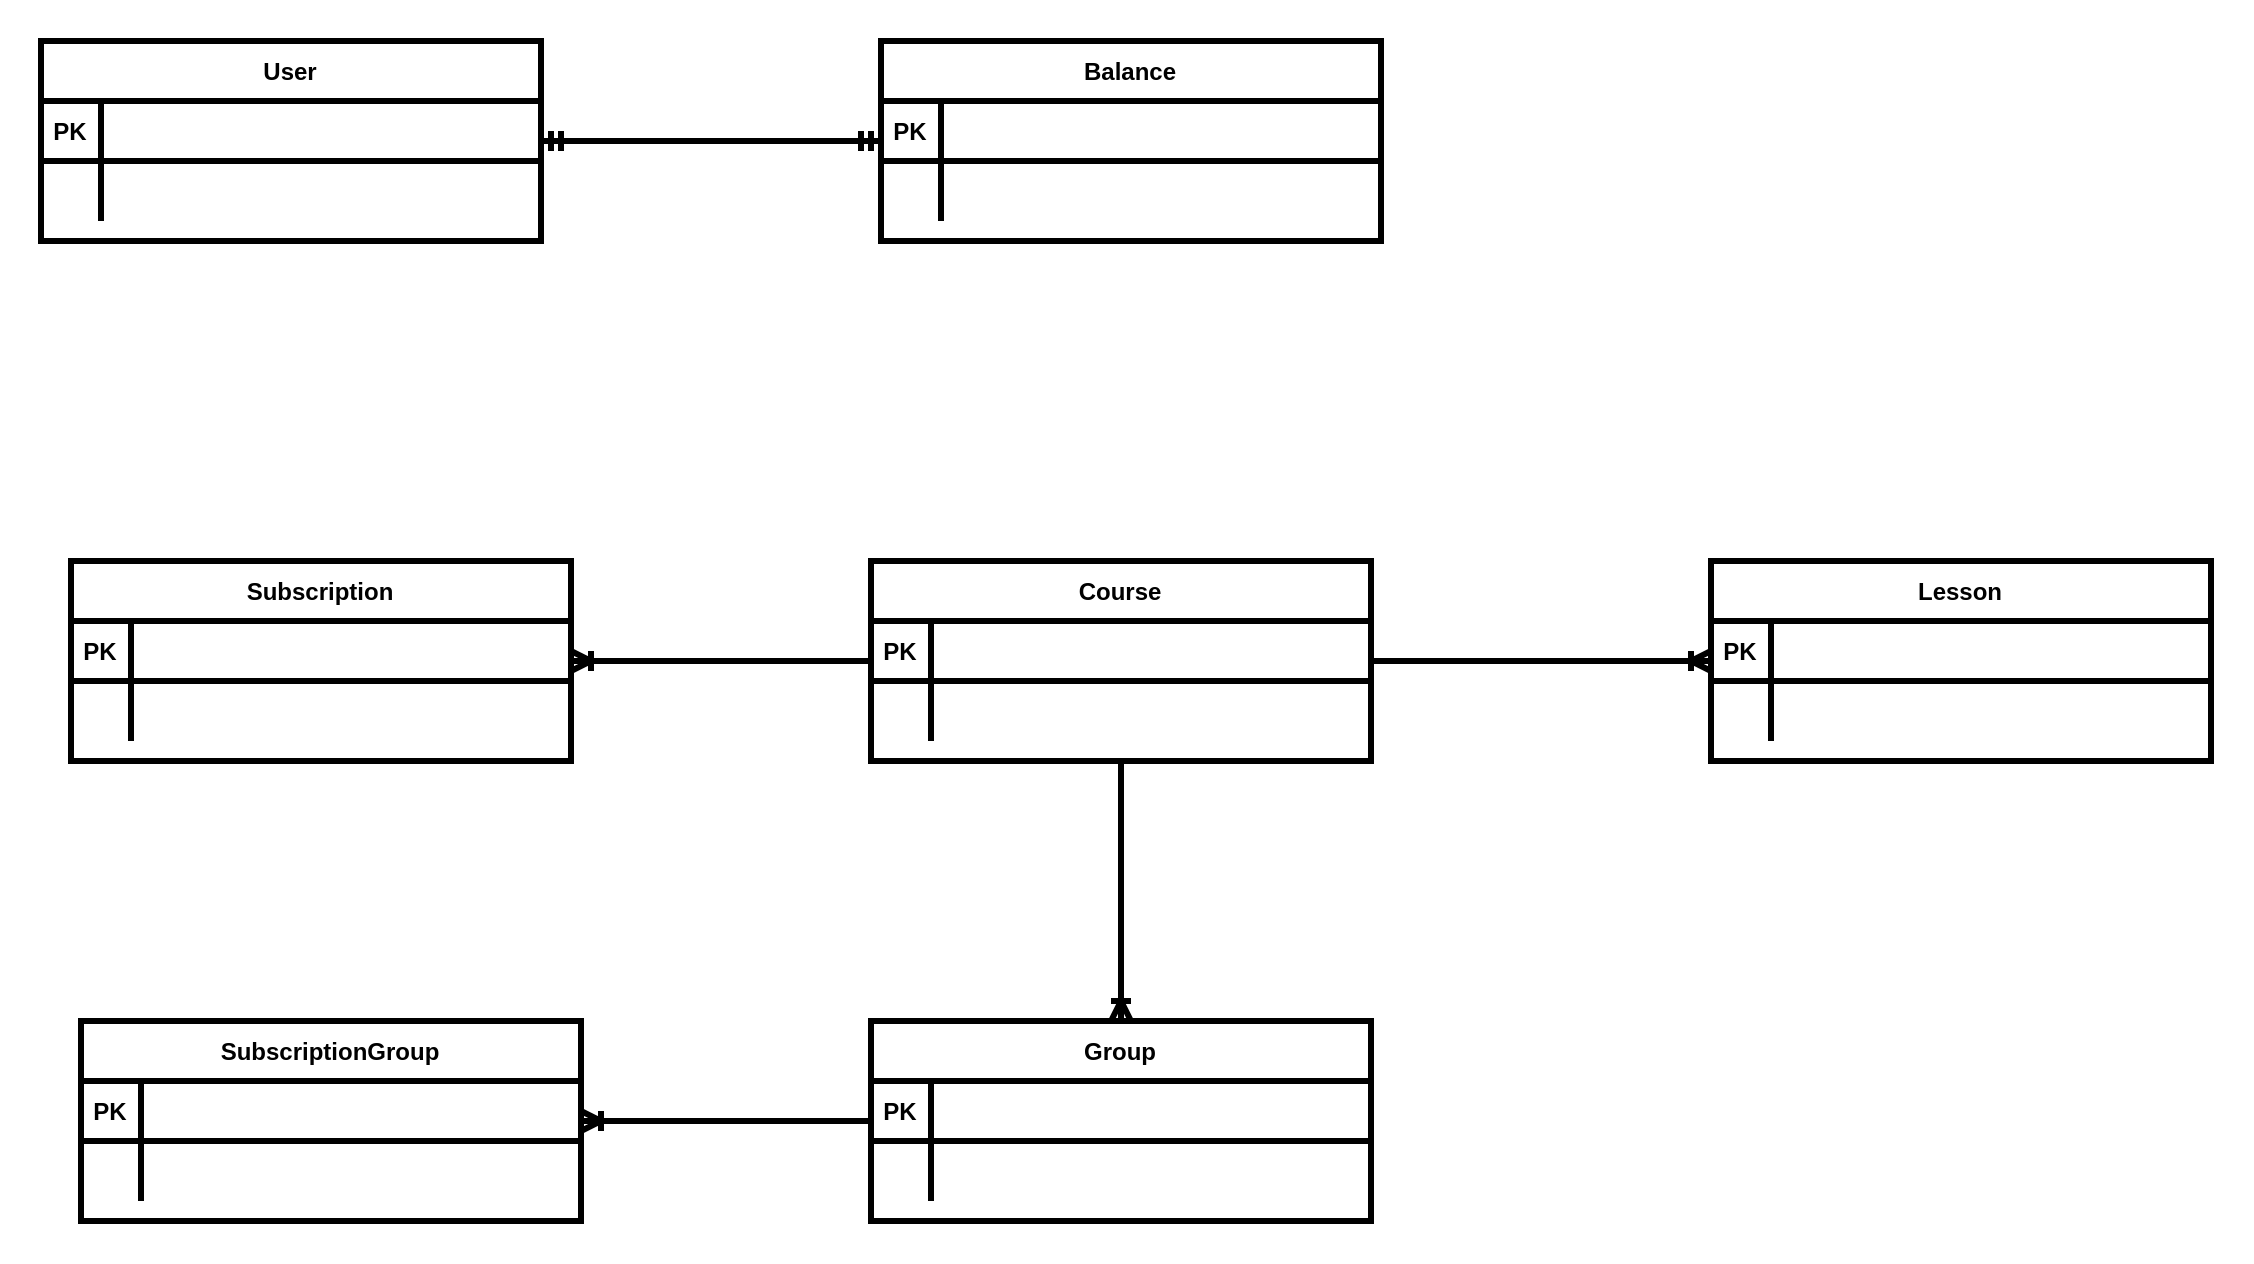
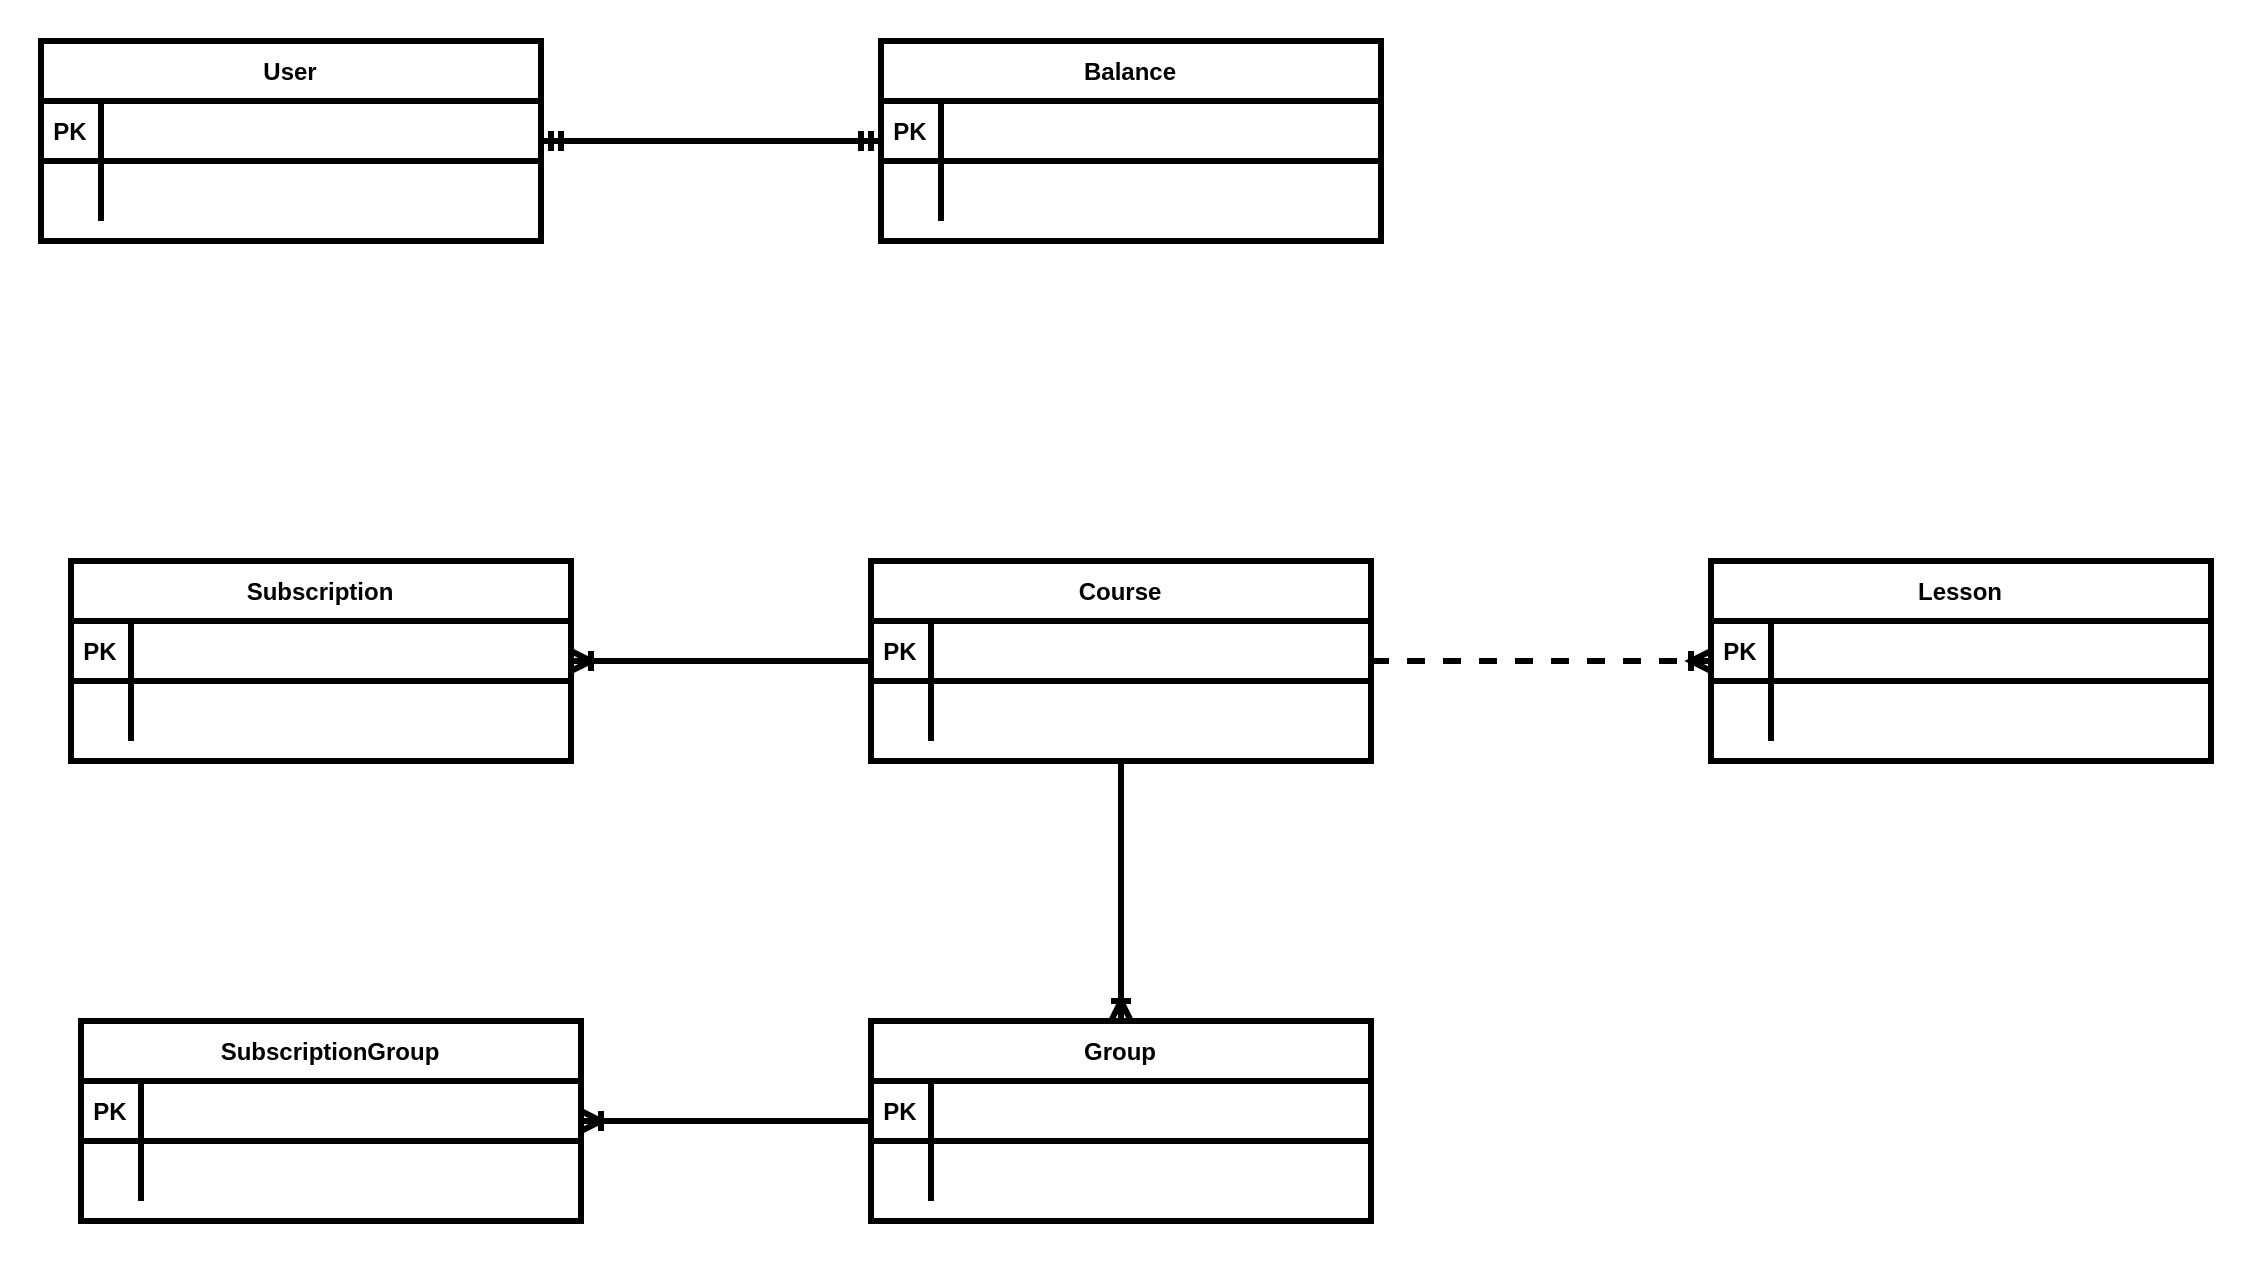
(1397, 661) -> (1397, 661)
